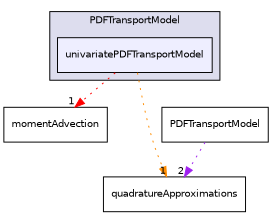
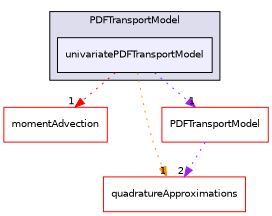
none -> (171, 87)
(56, 125) -> (56, 125)
(215, 125) -> (215, 125)
(174, 194) -> (174, 194)
